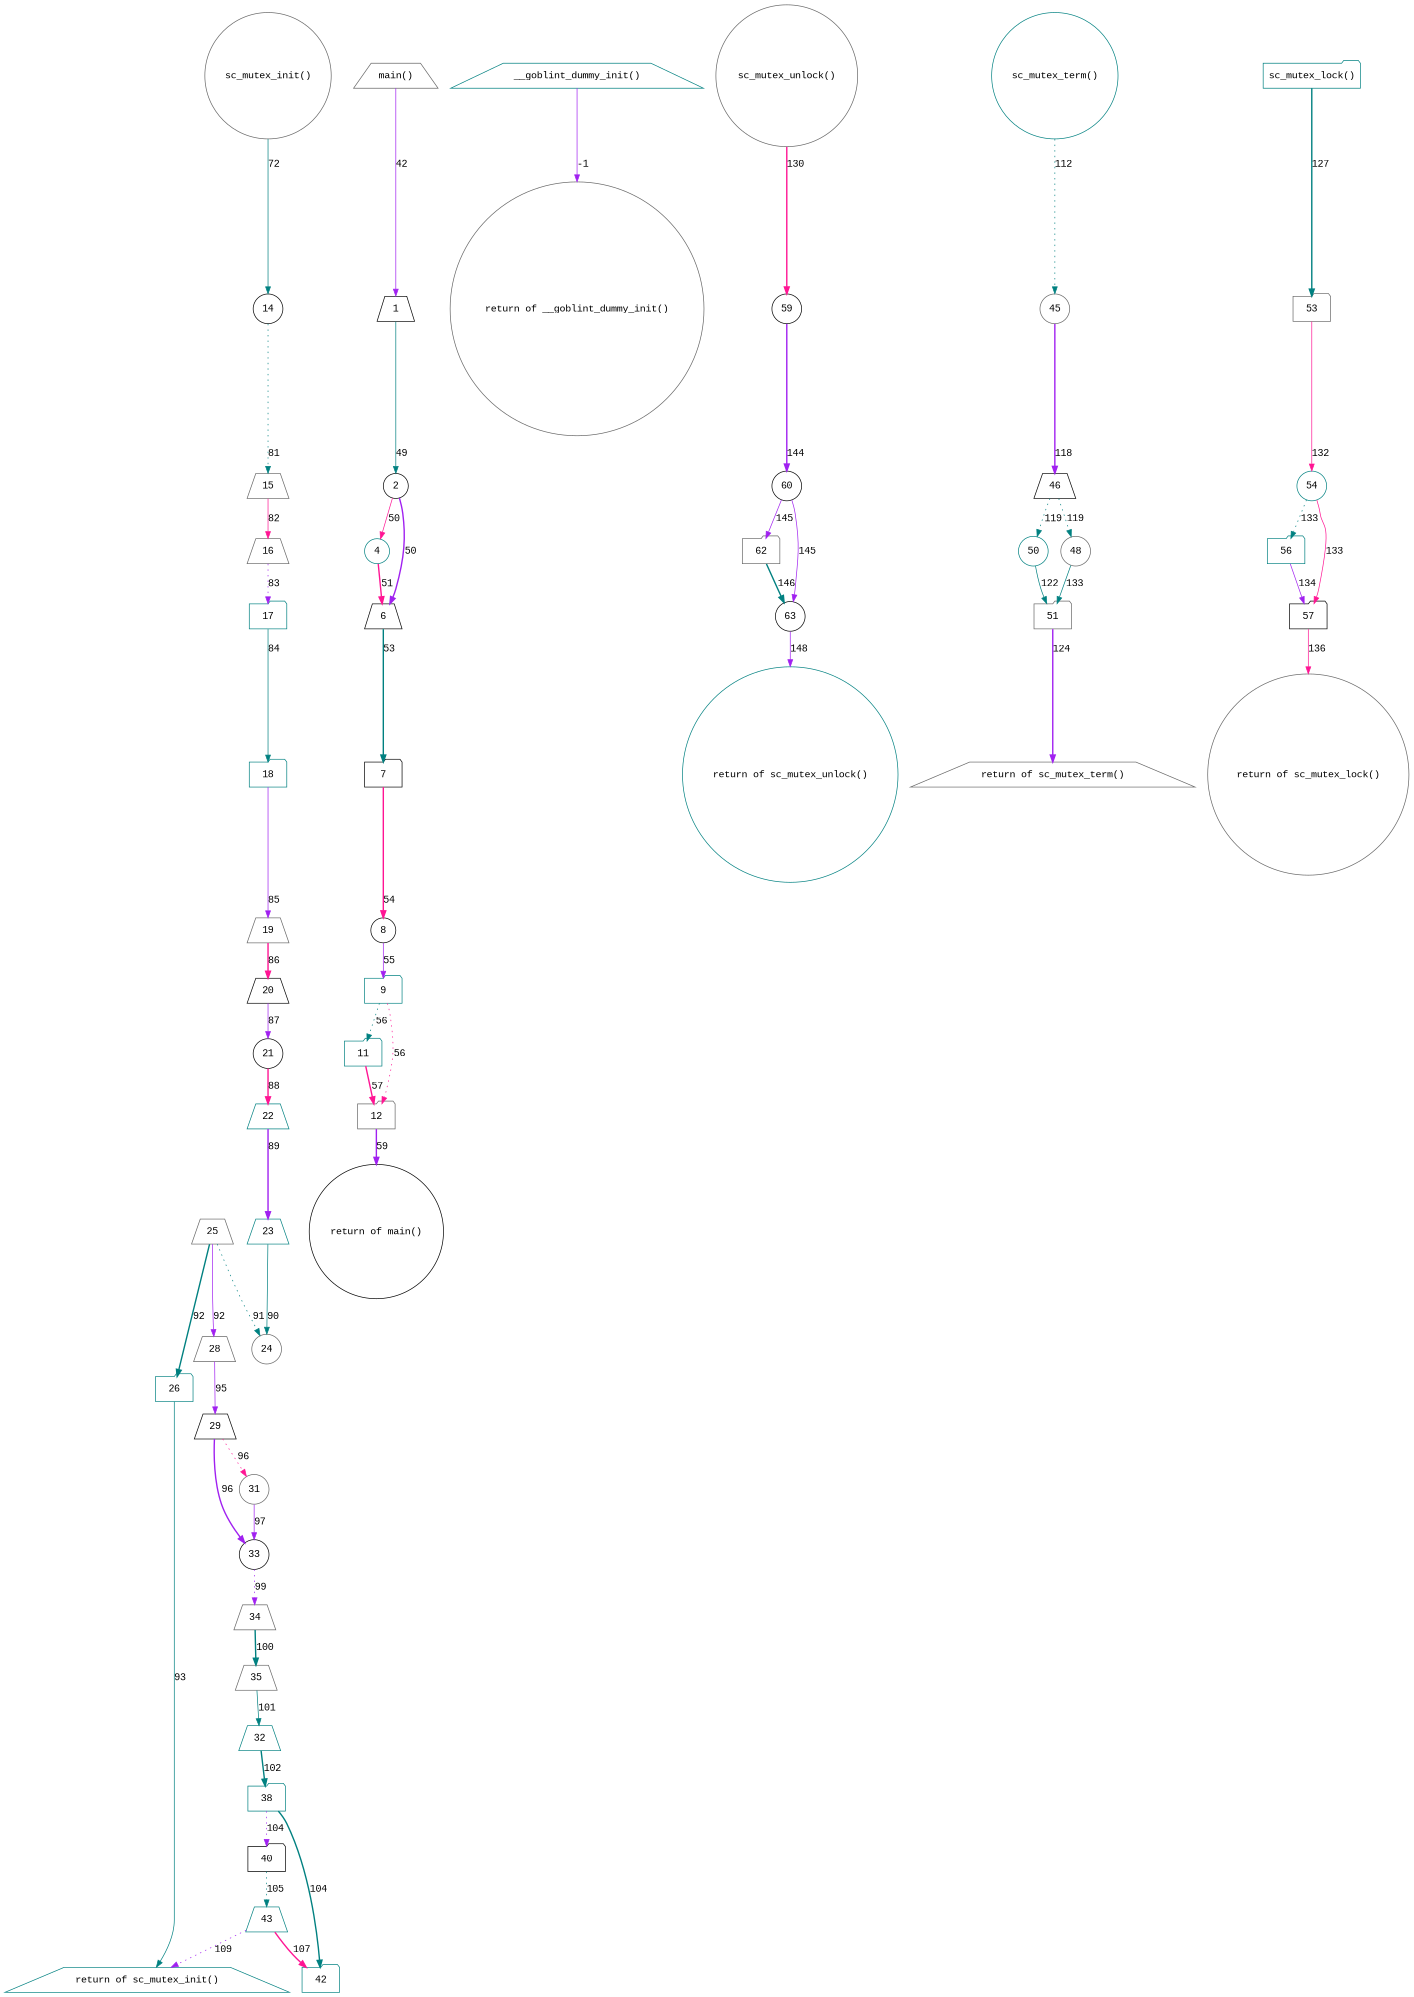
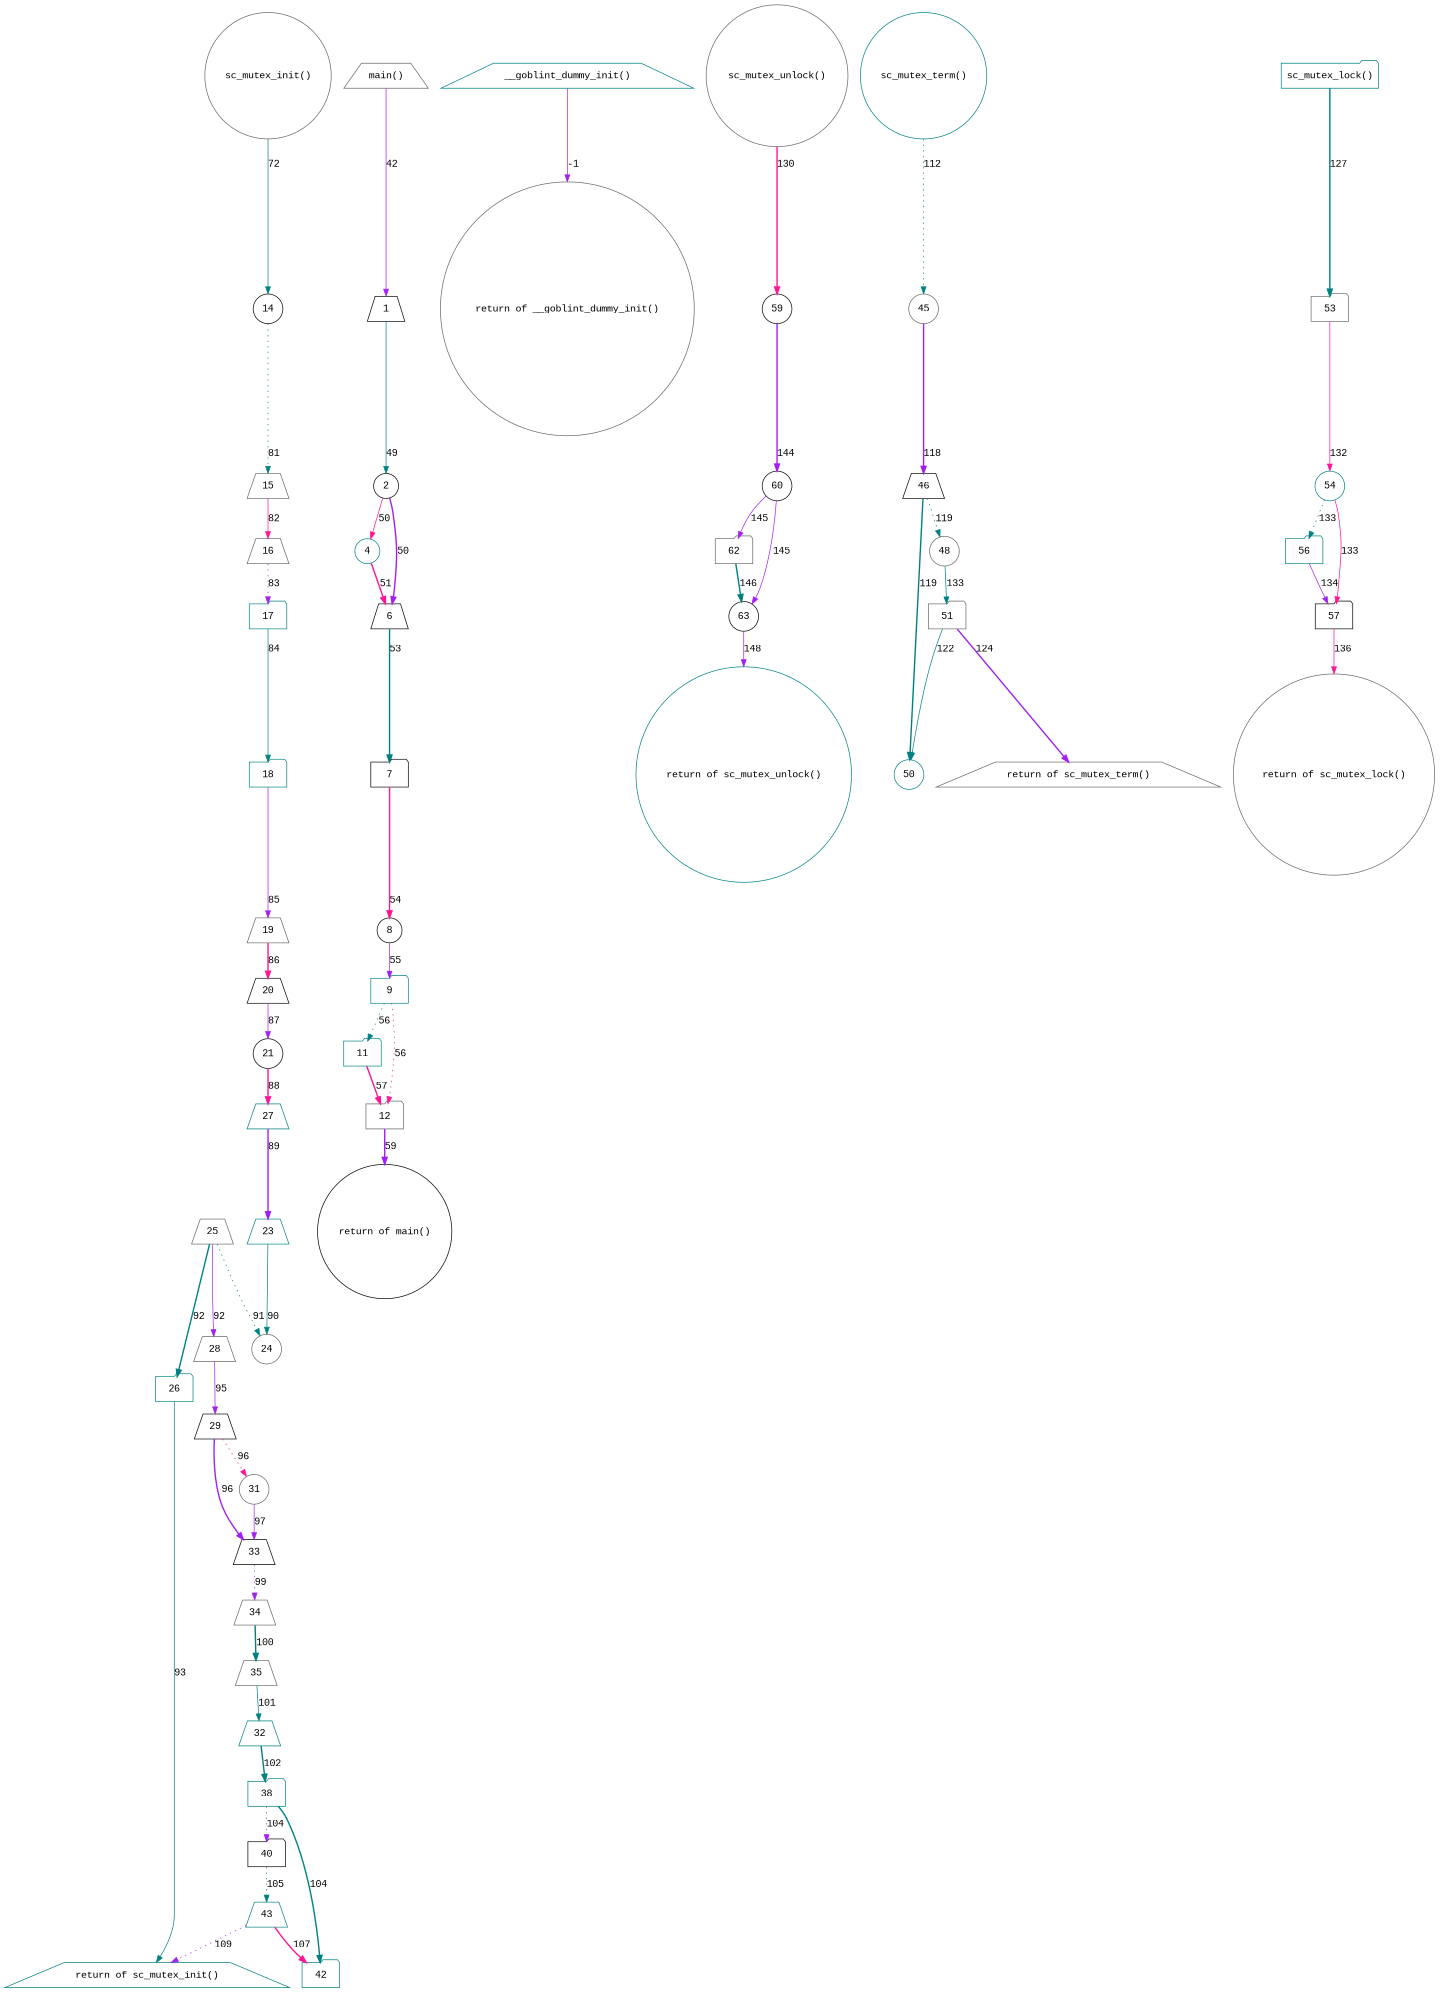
(1044, 514) -> (917, 626)
(1039, 582) -> (924, 690)
(268, 1116) -> (268, 1116)
(254, 1555) -> (254, 1552)
